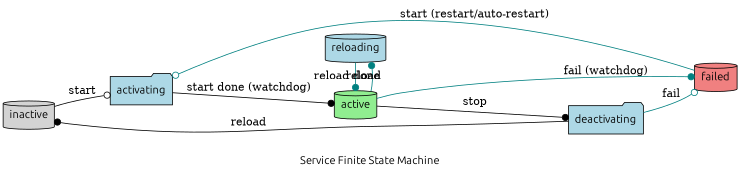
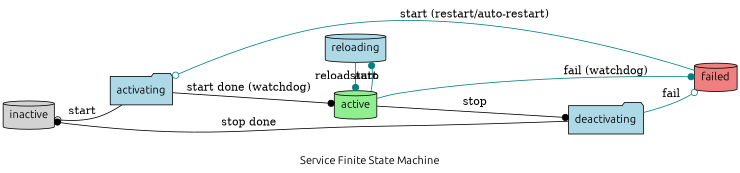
(347, 77) -> (347, 77)
(364, 77) -> (364, 77)
(79, 100) -> (93, 118)
(249, 123) -> (249, 123)
